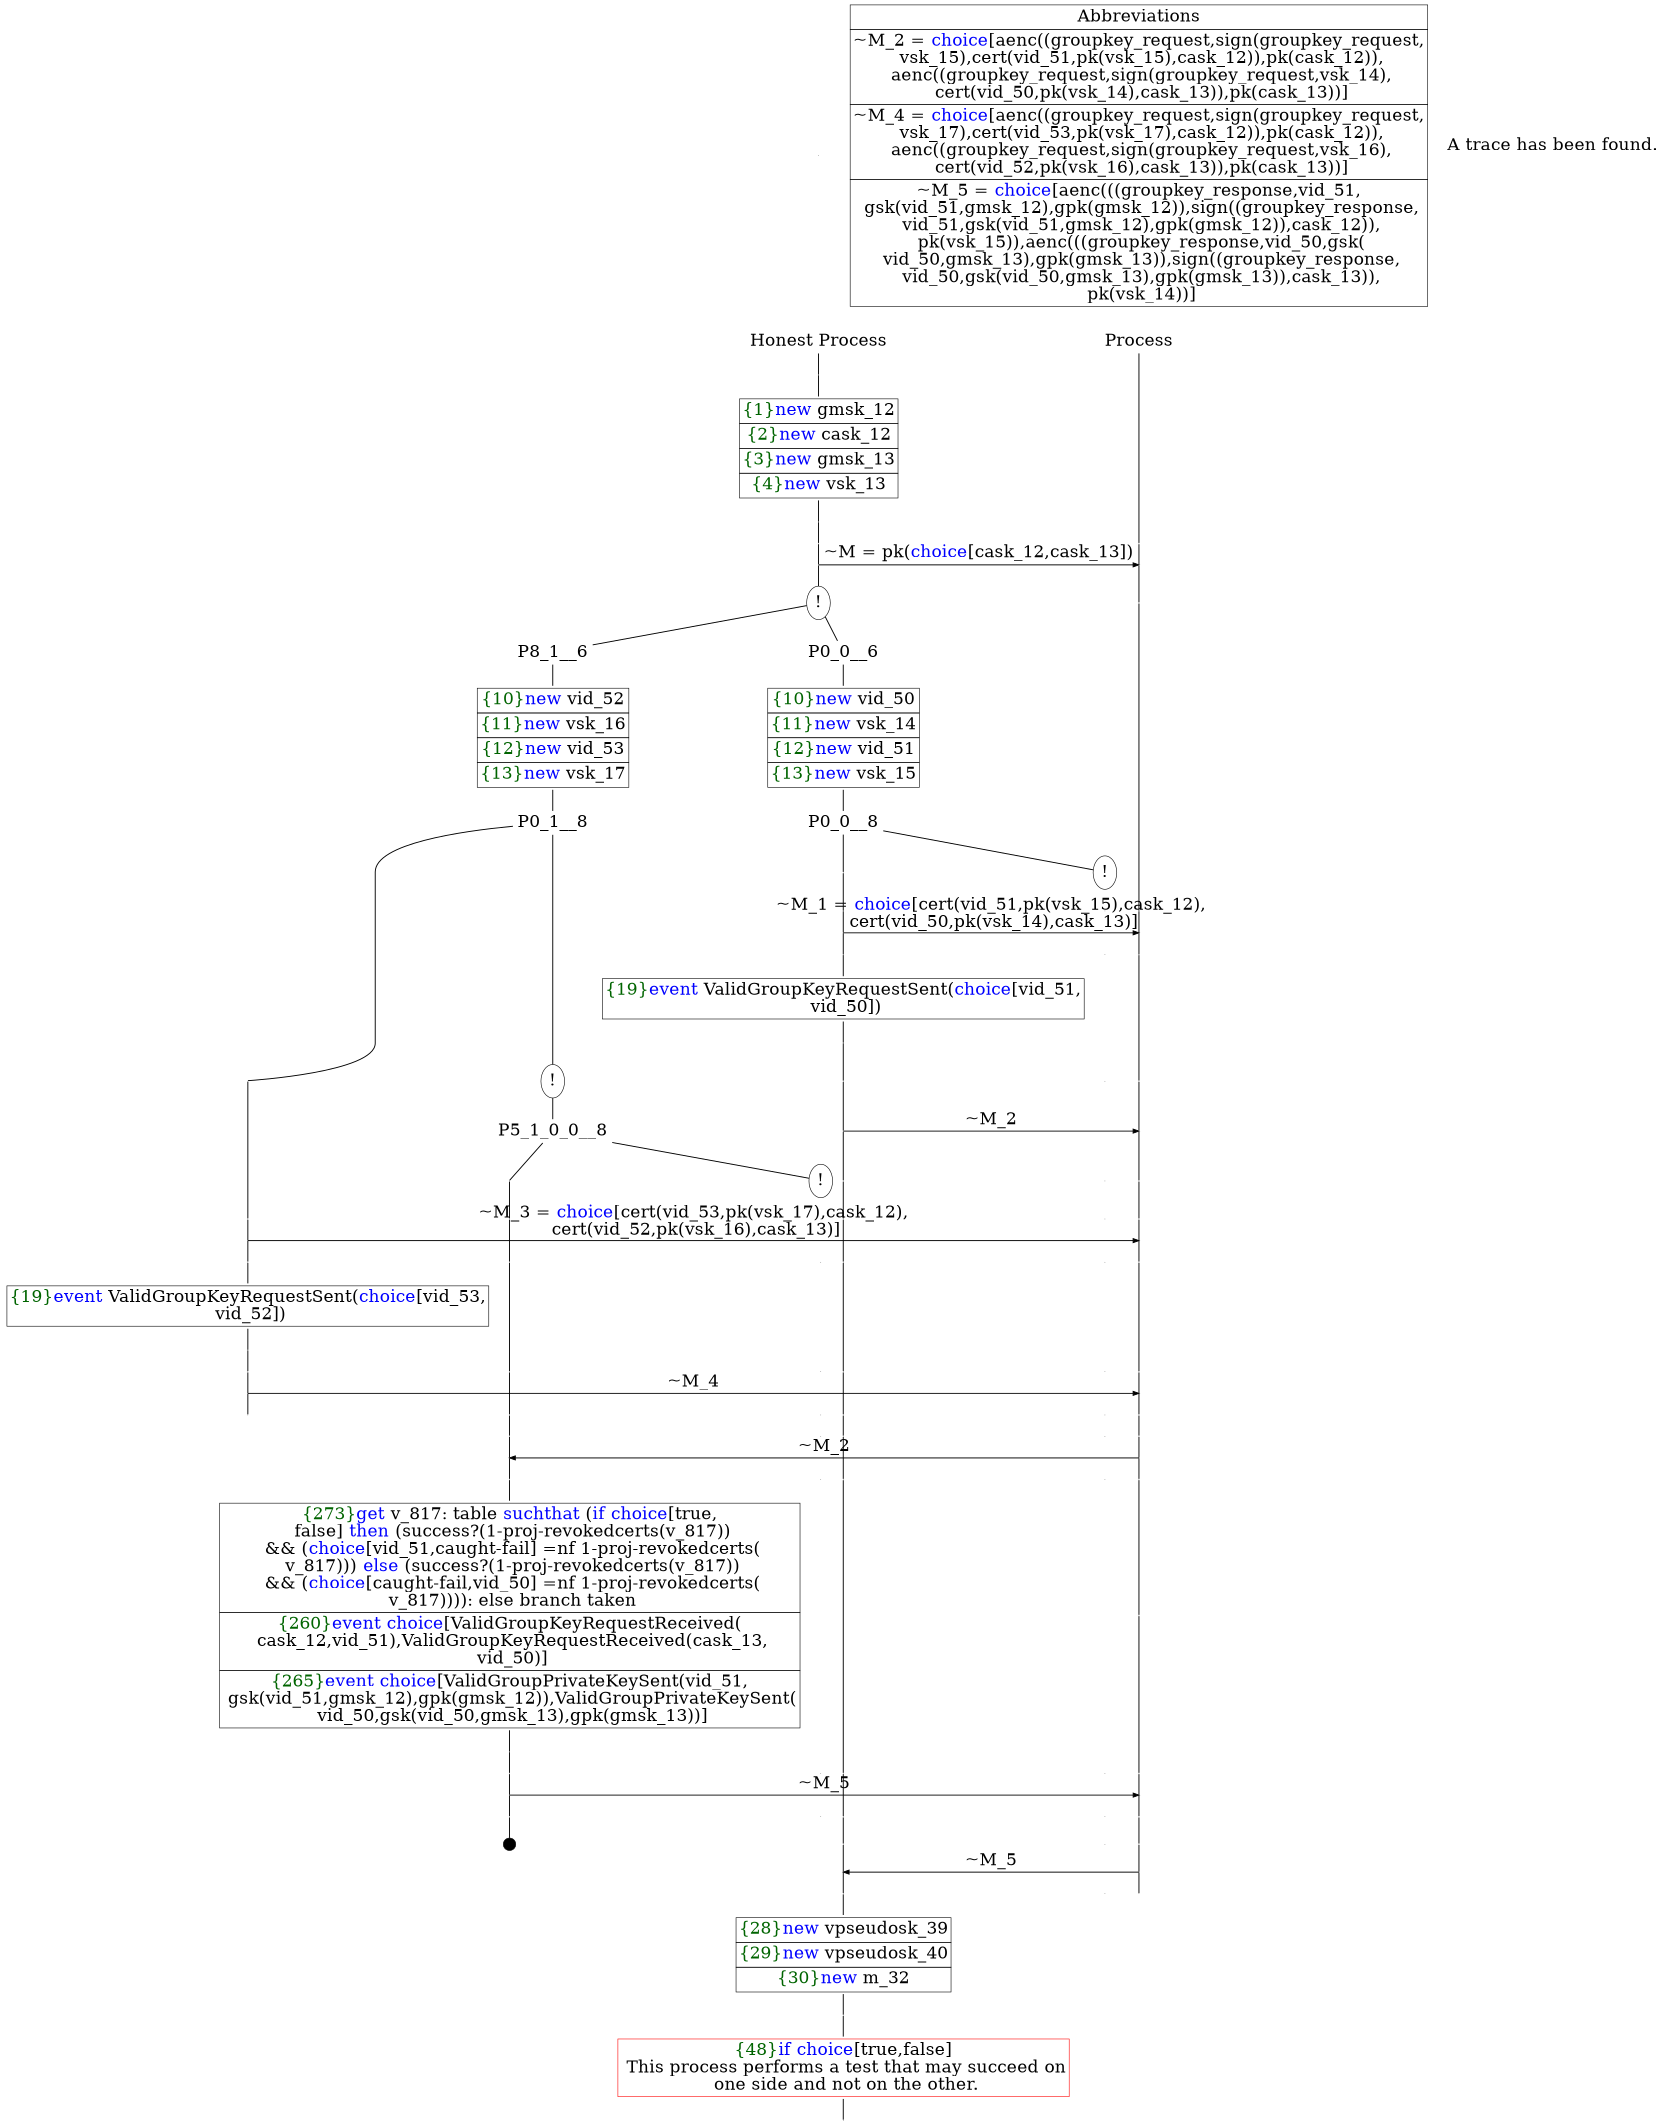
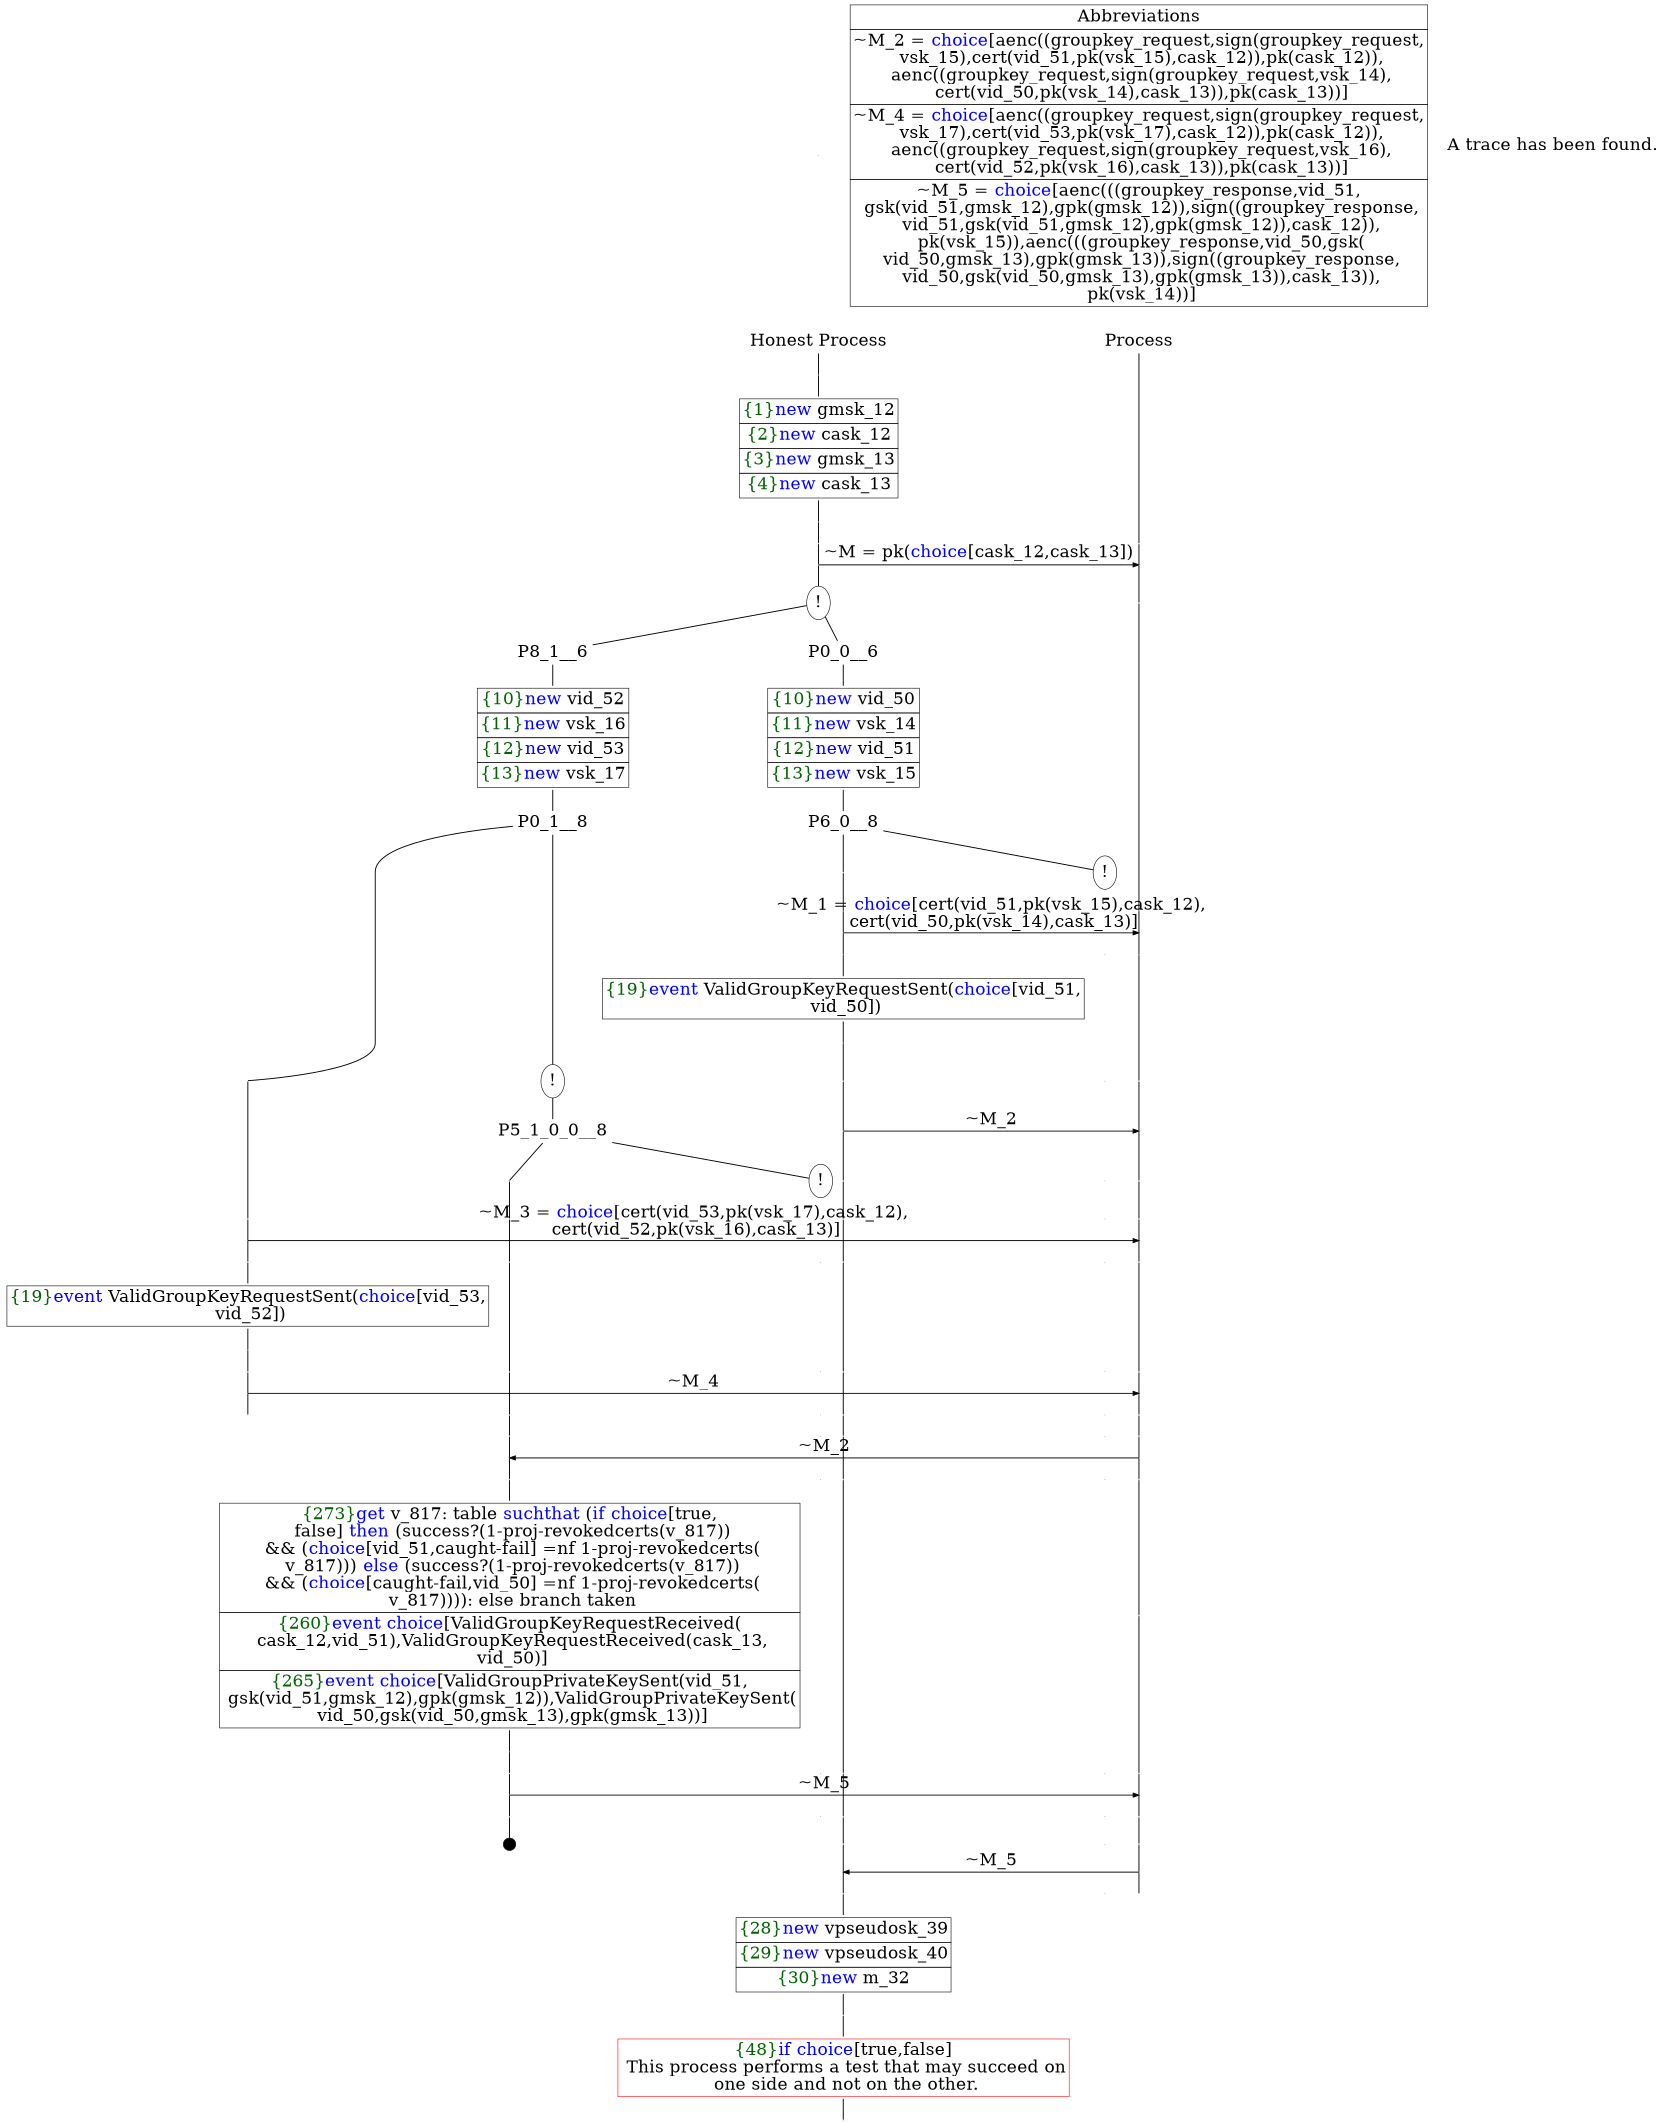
(856, 484) -> (856, 484)
(843, 823) -> (843, 823)
